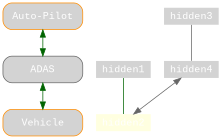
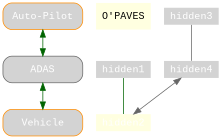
none -> (123, 16)
